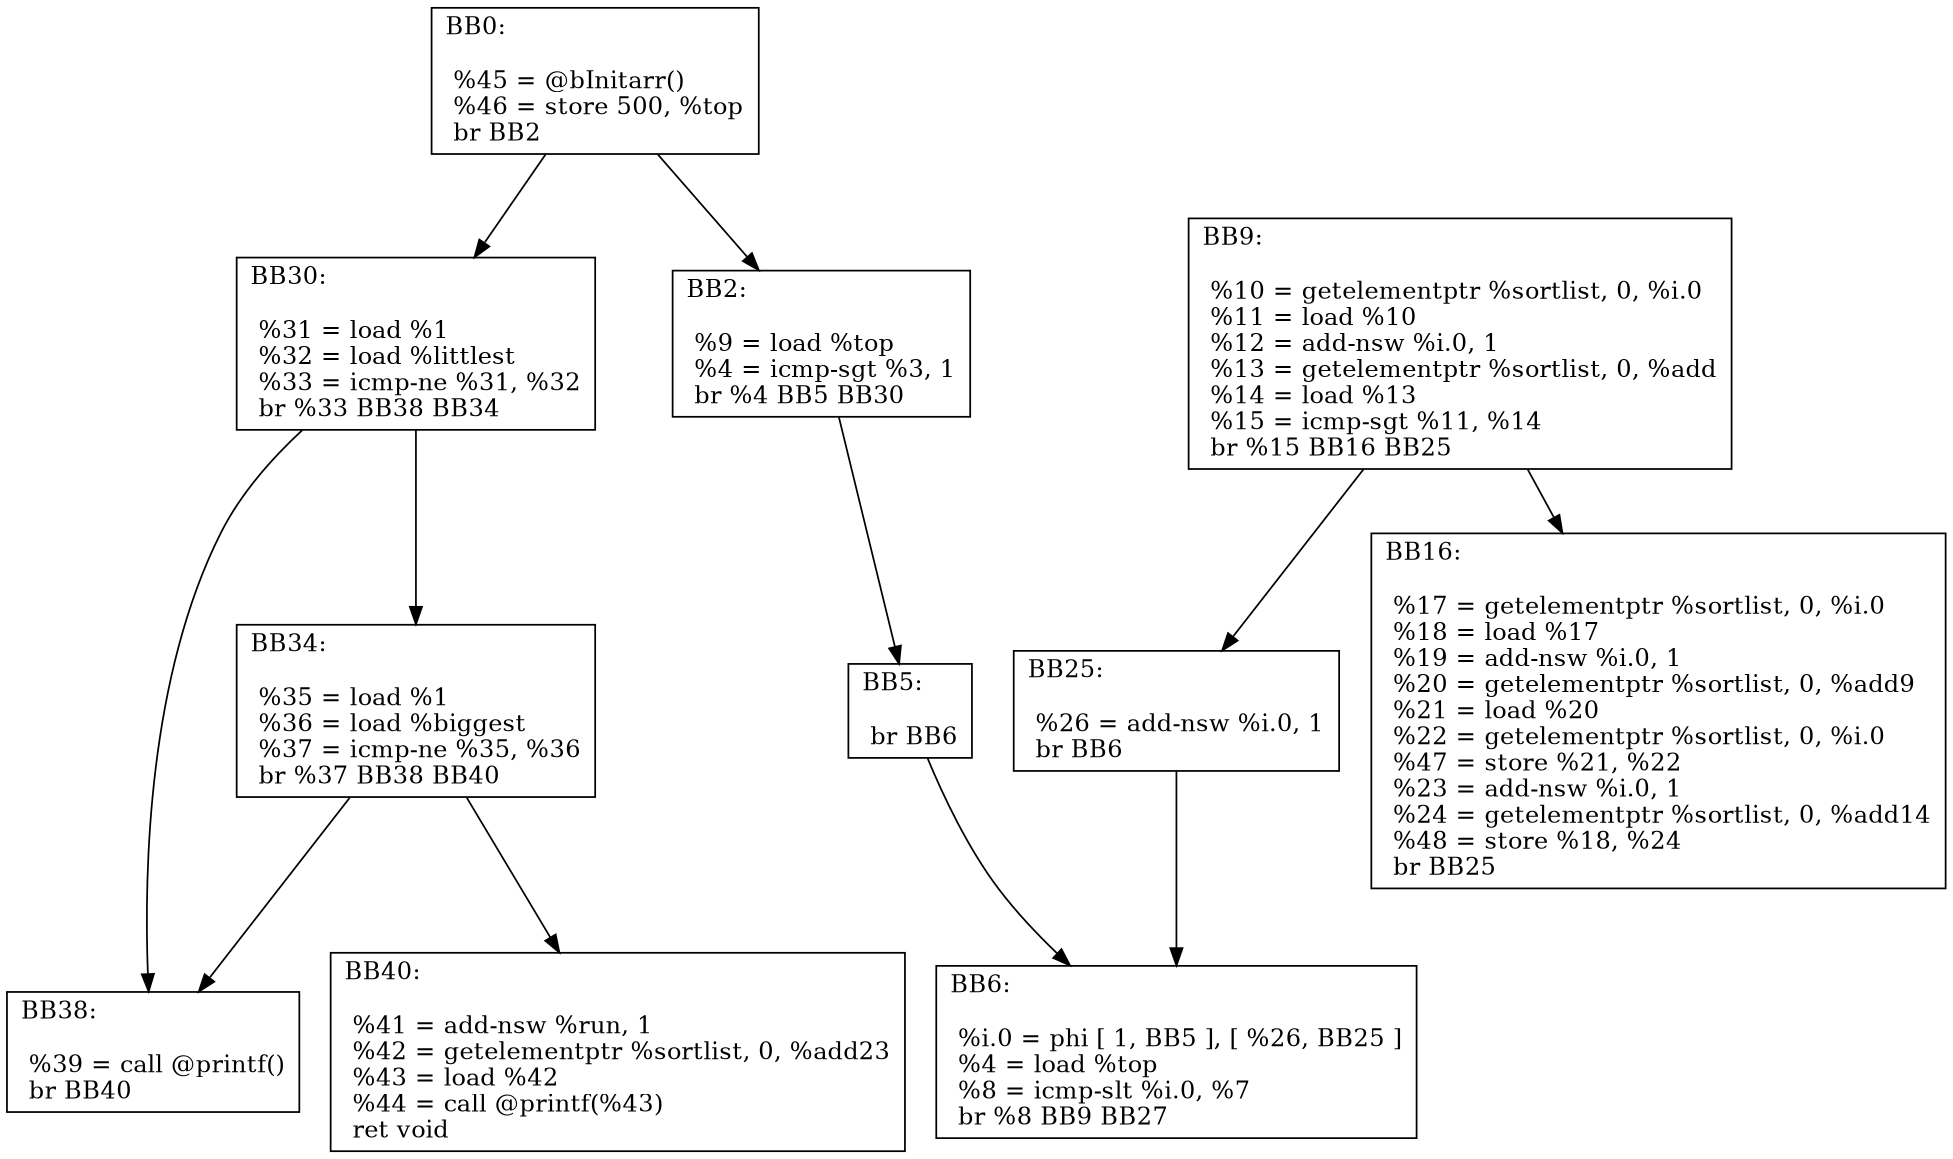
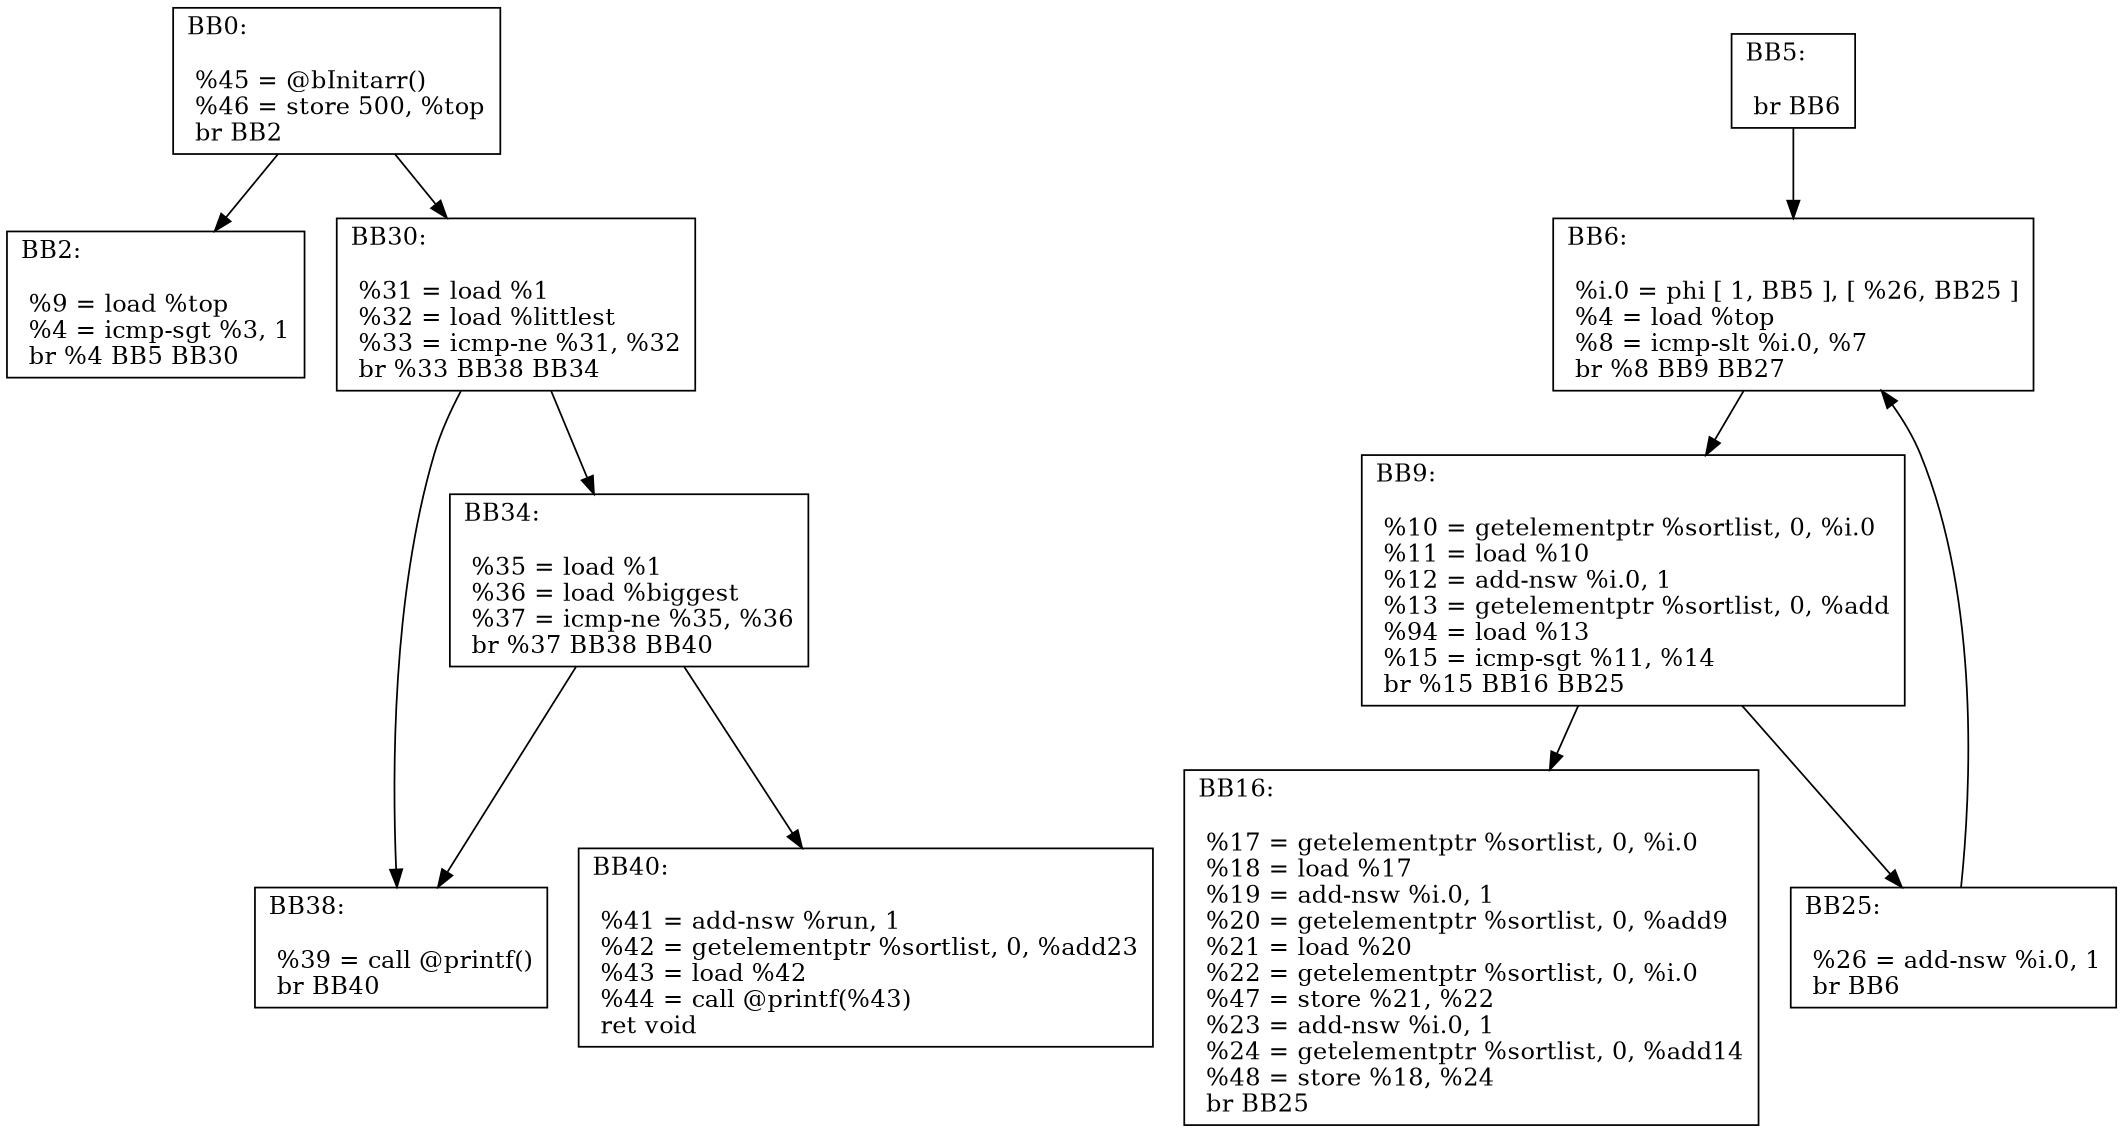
(1310, 396) -> (1484, 633)
none -> (1729, 415)
(867, 532) -> none
